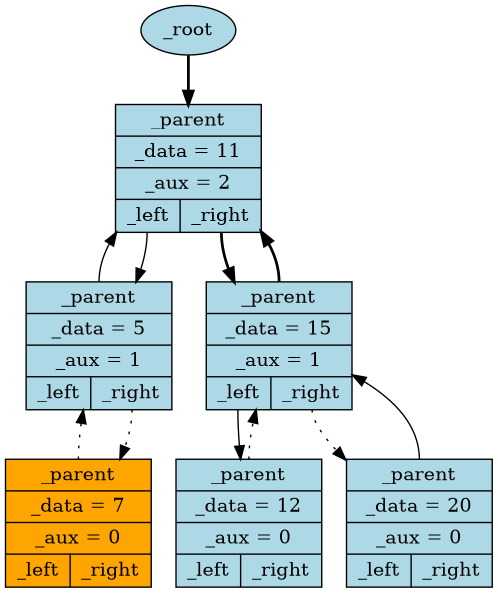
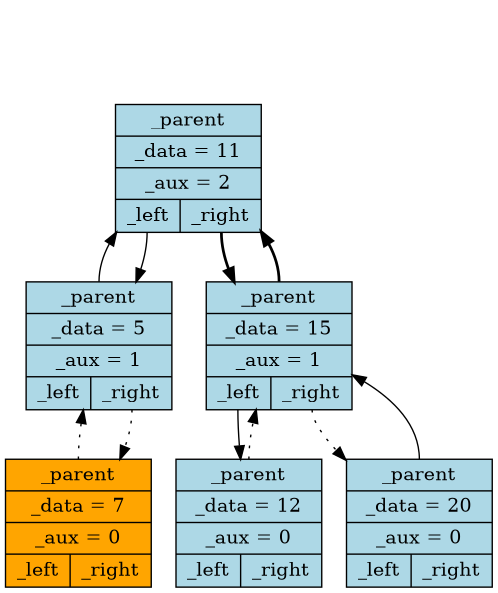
(188, 30) -> none
